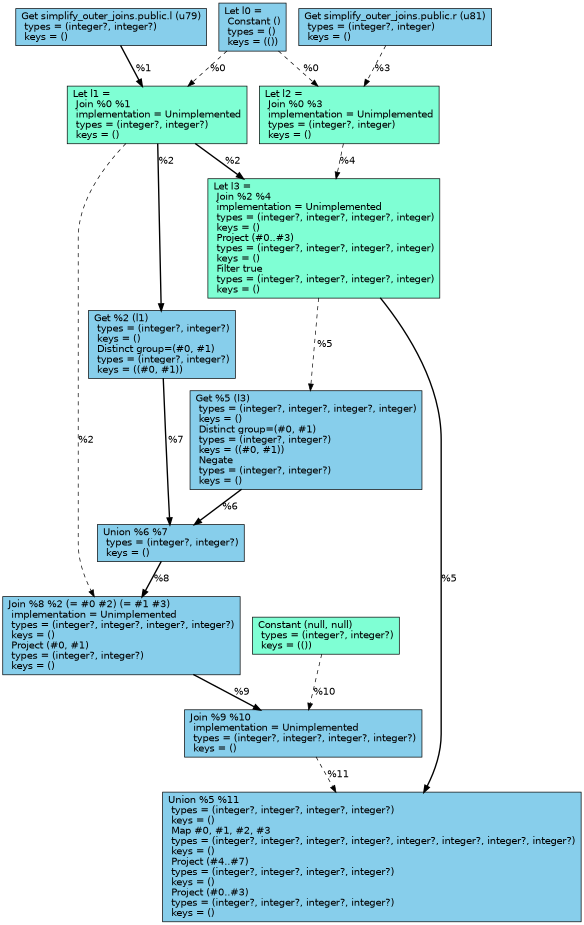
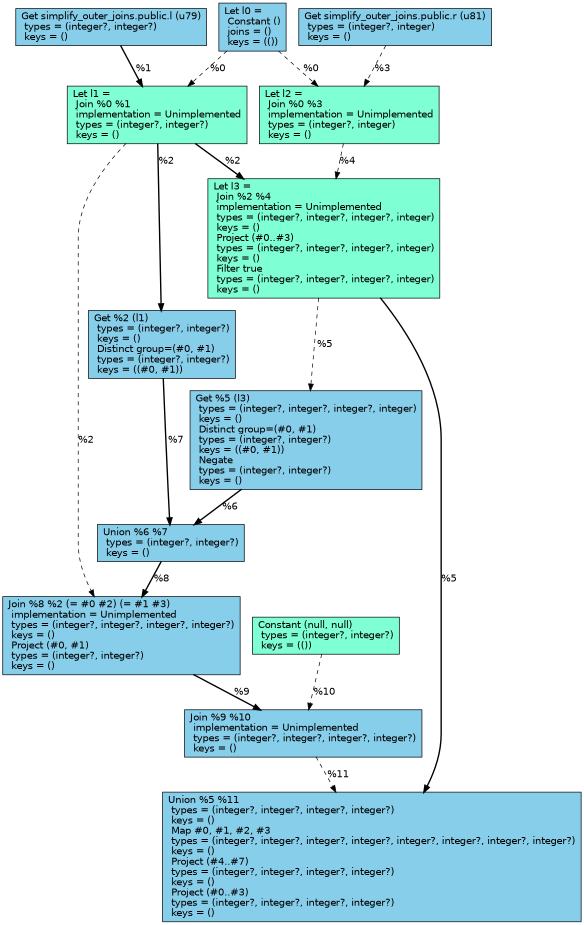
(252, 27) -> (252, 27)
